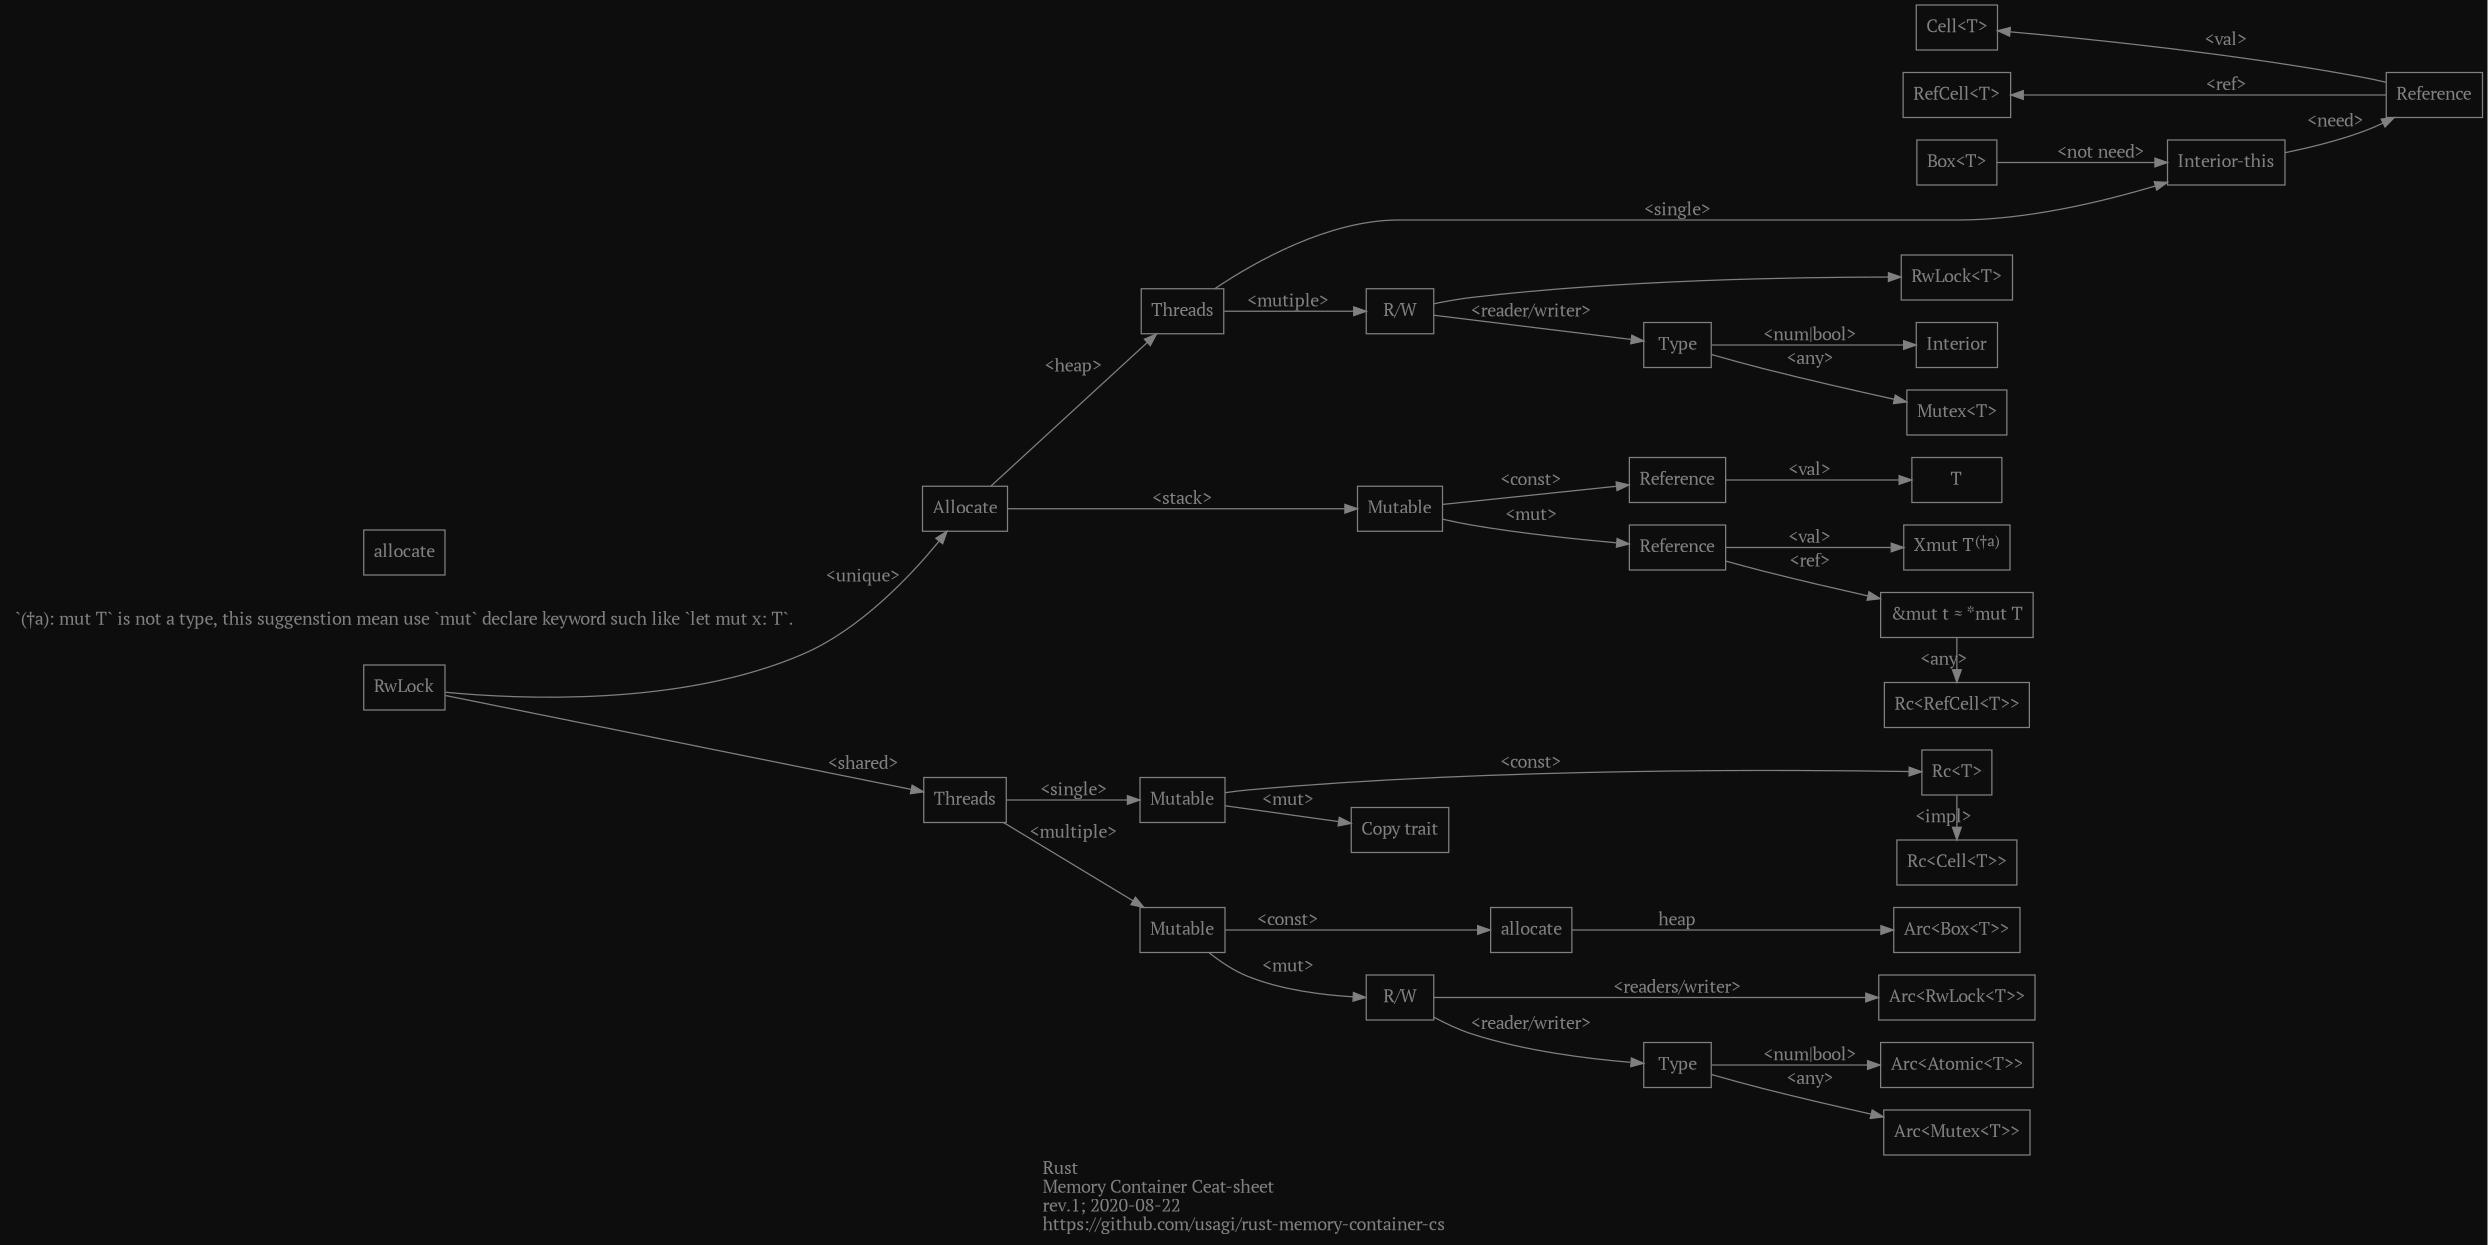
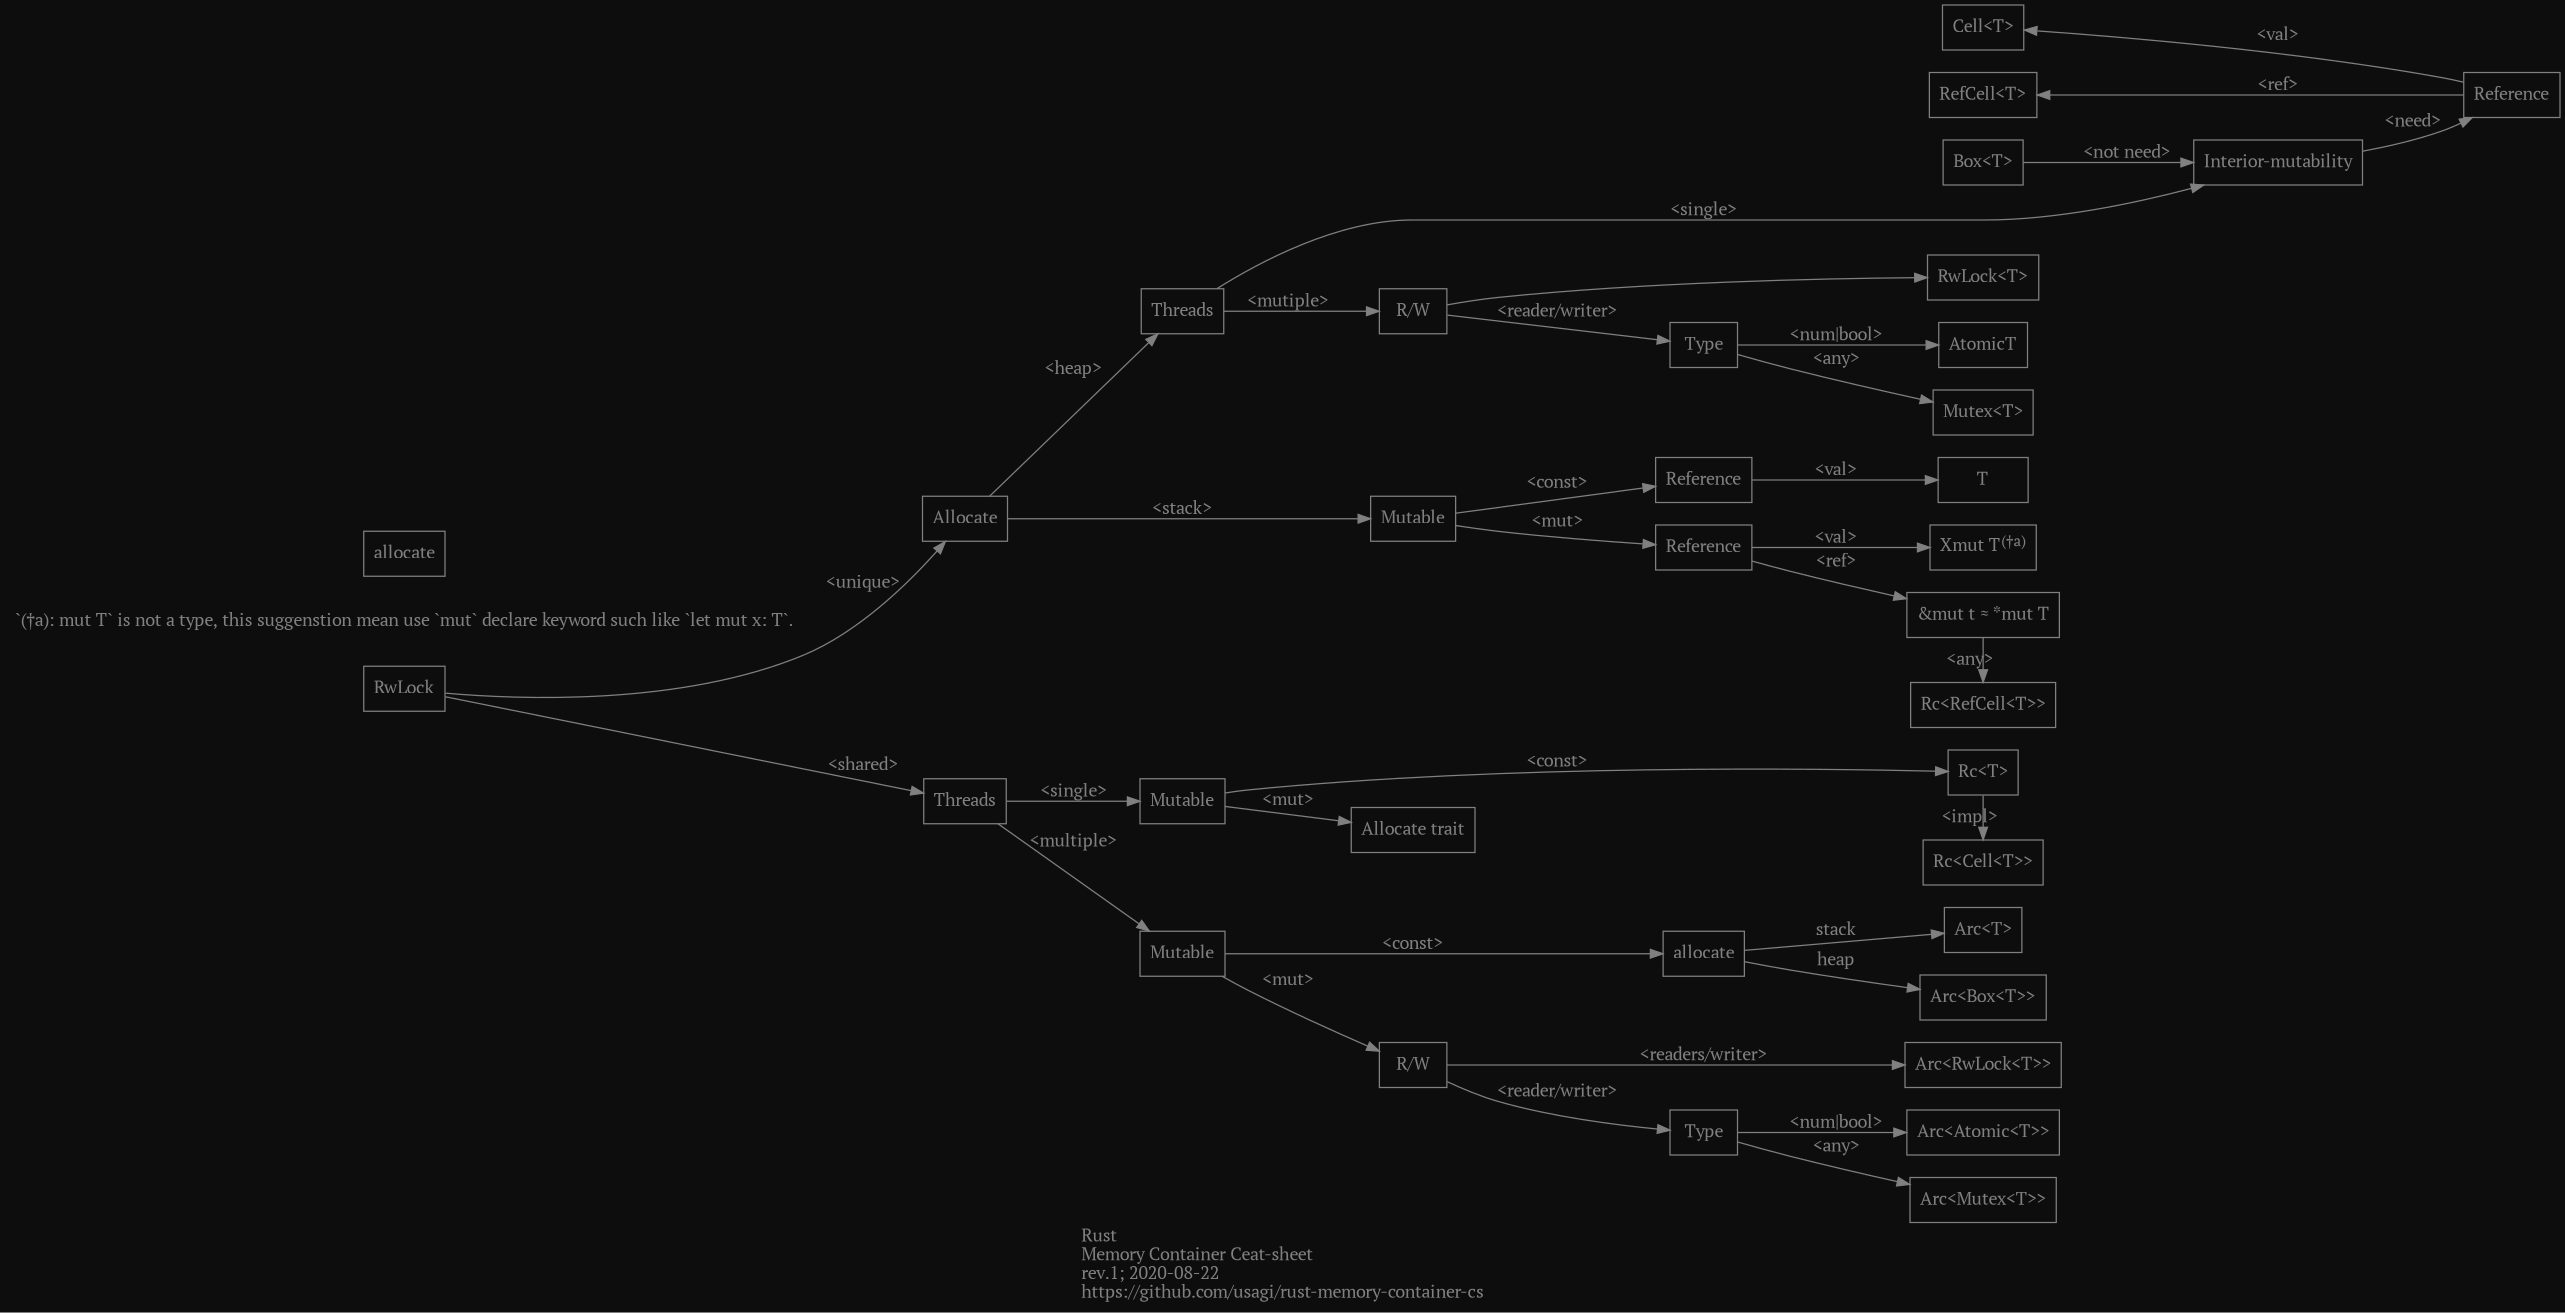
(2226, 162) -> (2278, 162)
(1957, 345) -> (1983, 345)
(1400, 830) -> (1413, 830)
none -> (1983, 930)
